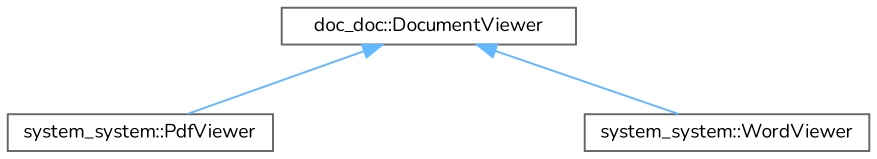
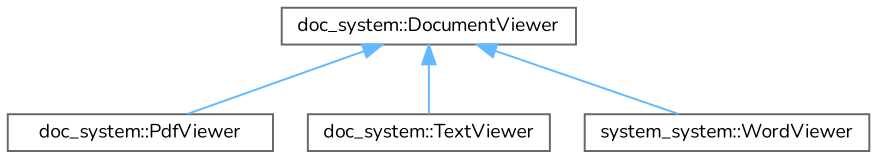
(429, 26) -> (429, 26)
(140, 133) -> (140, 133)
none -> (429, 133)
